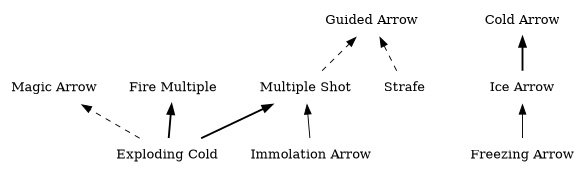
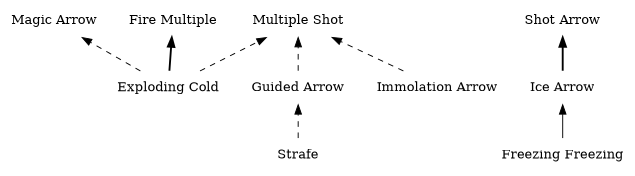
(523, 21) -> (563, 21)
(336, 57) -> (298, 59)
(232, 124) -> (229, 56)
(309, 126) -> (372, 56)
(523, 155) -> (563, 155)
